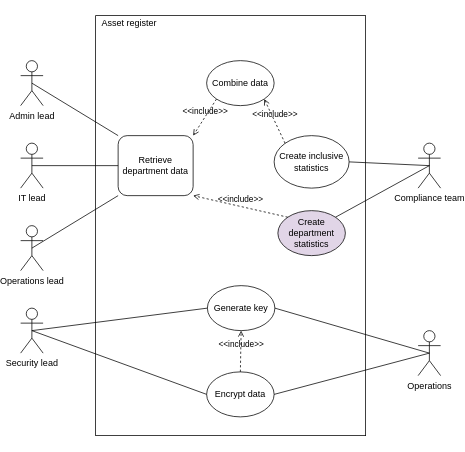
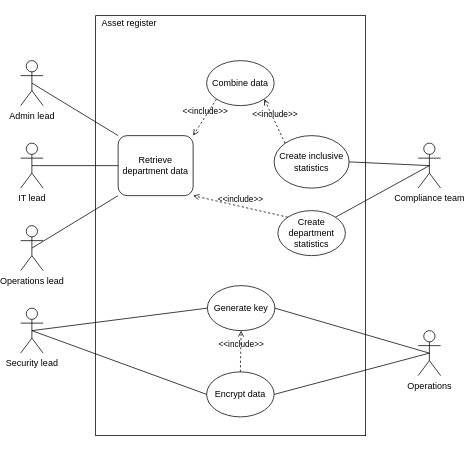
(312, 233) -> (312, 233)
